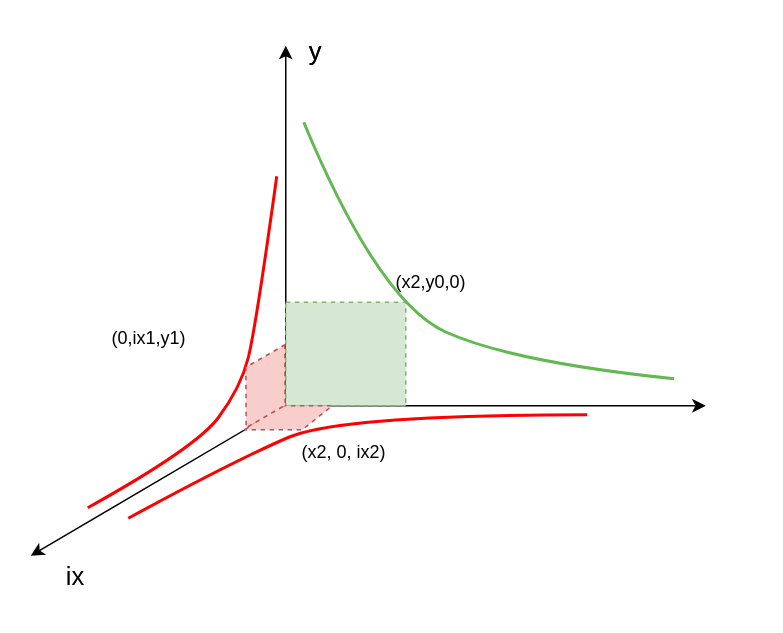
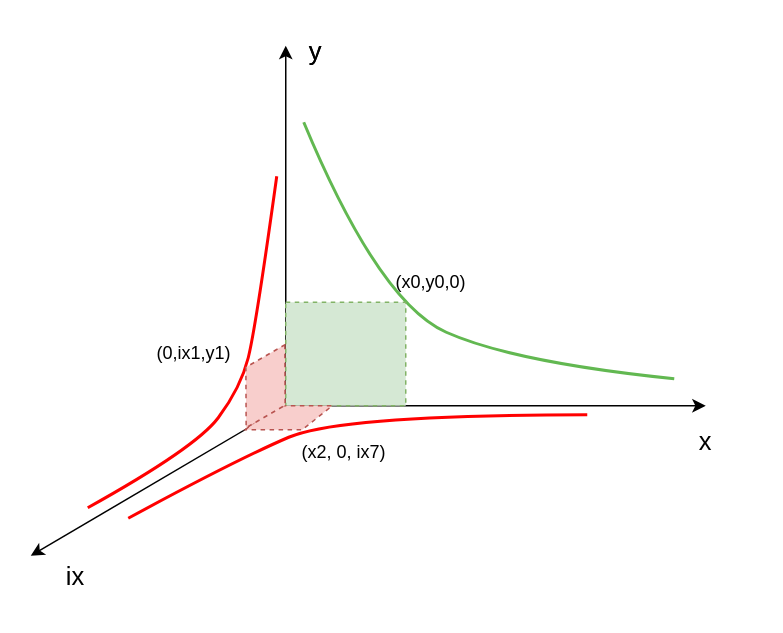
(431, 283) -> (431, 283)
(149, 338) -> (194, 353)
none -> (706, 443)
(344, 452) -> (344, 452)
